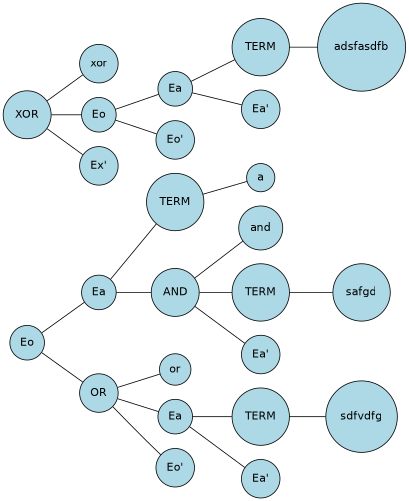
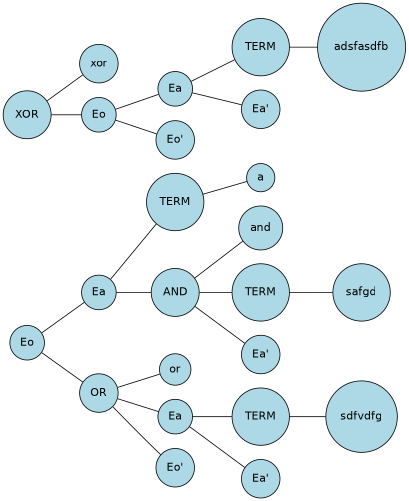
(99, 166) -> none
